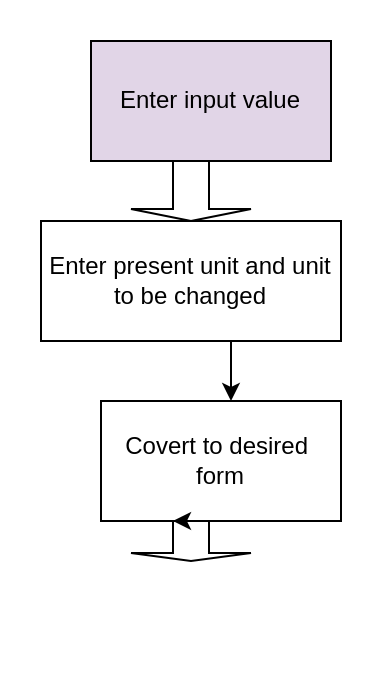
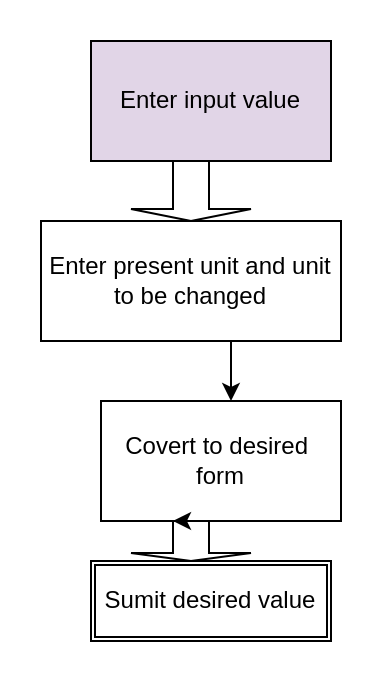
none -> (211, 601)
